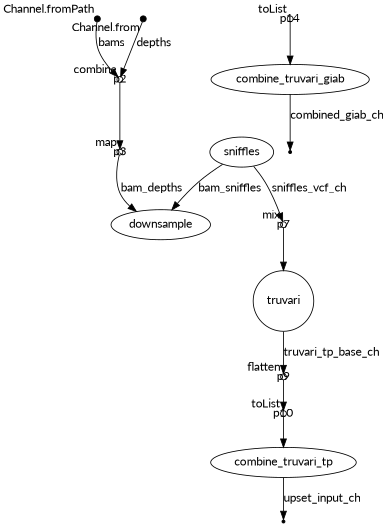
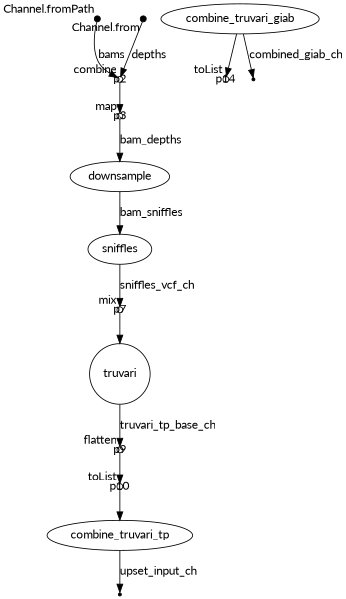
(290, 39) -> (233, 51)
(198, 182) -> (120, 209)
